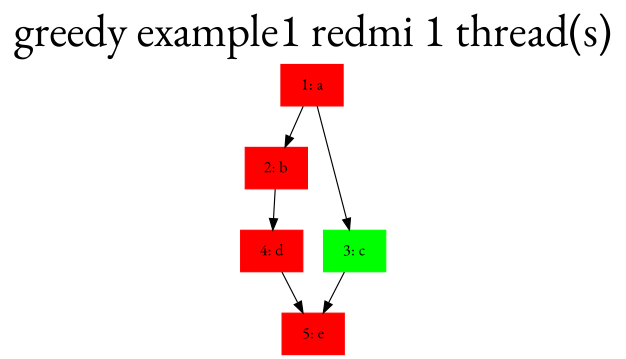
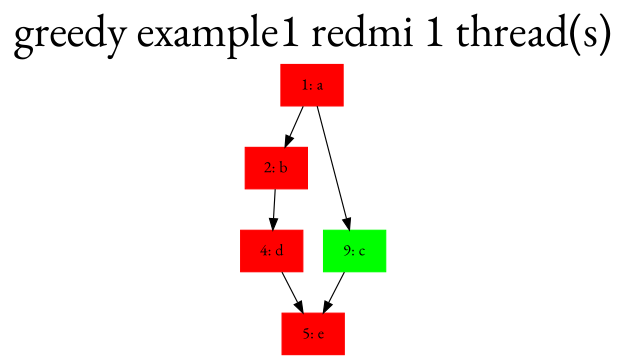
(355, 251) -> (355, 251)
